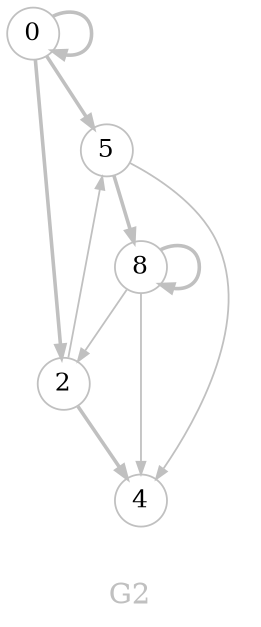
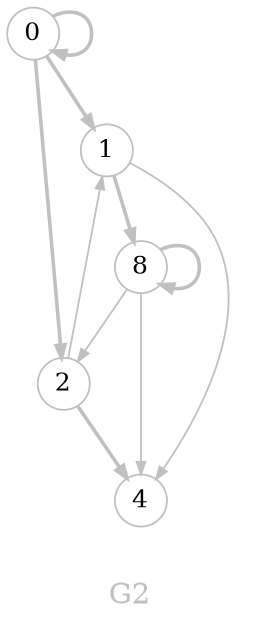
(107, 150) -> (107, 150)
